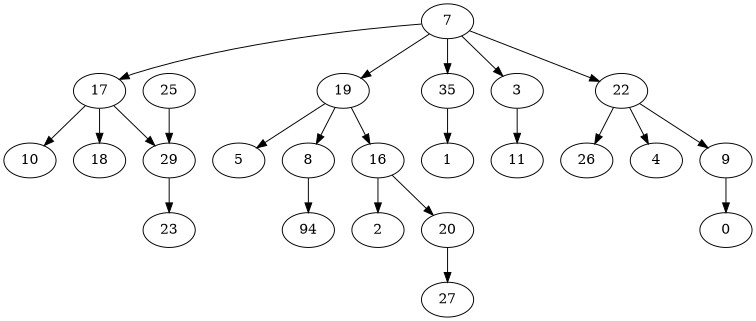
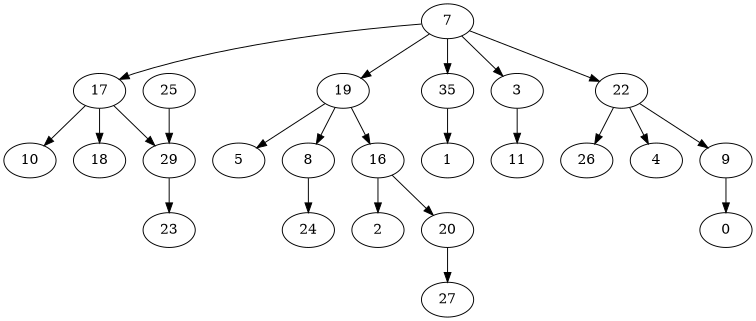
(308, 230) -> (308, 230)
